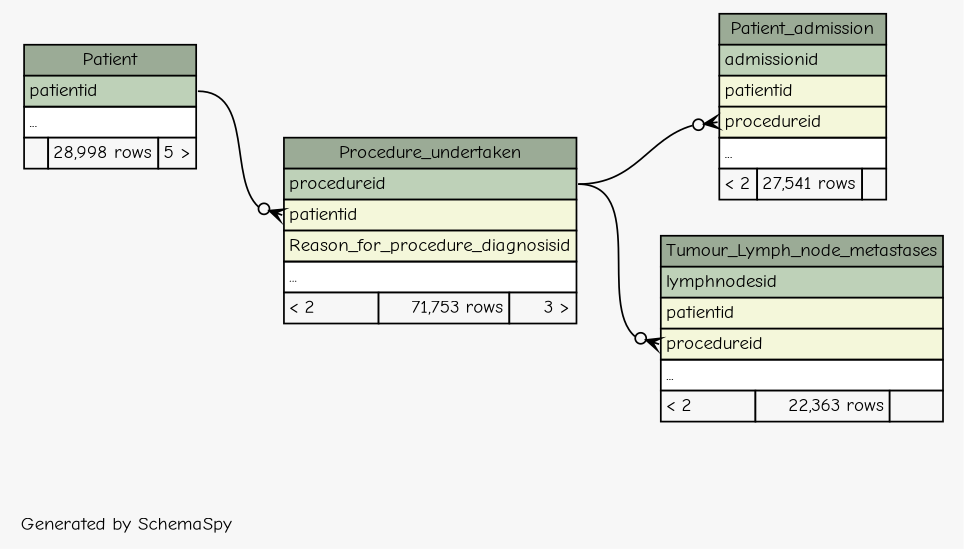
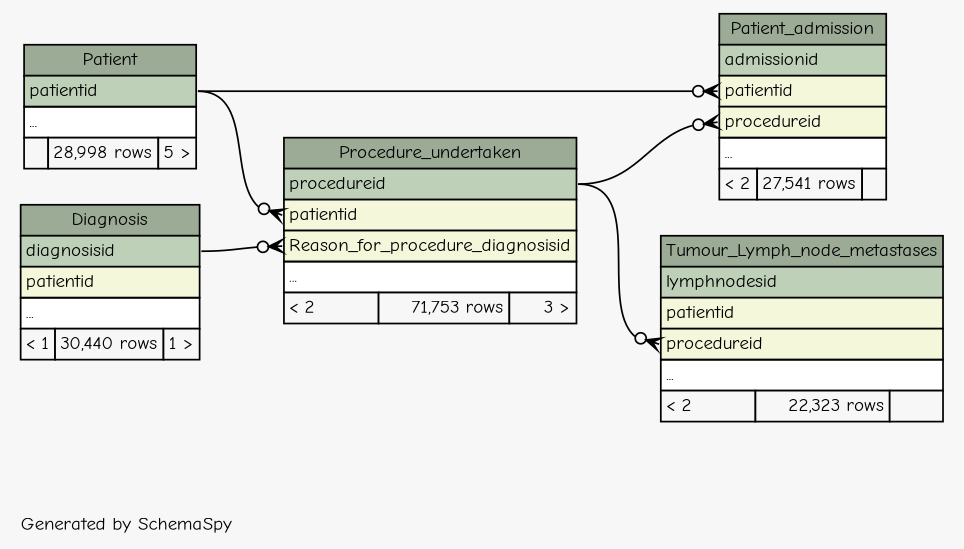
none -> (445, 91)
none -> (110, 282)
(836, 405) -> (836, 405)
